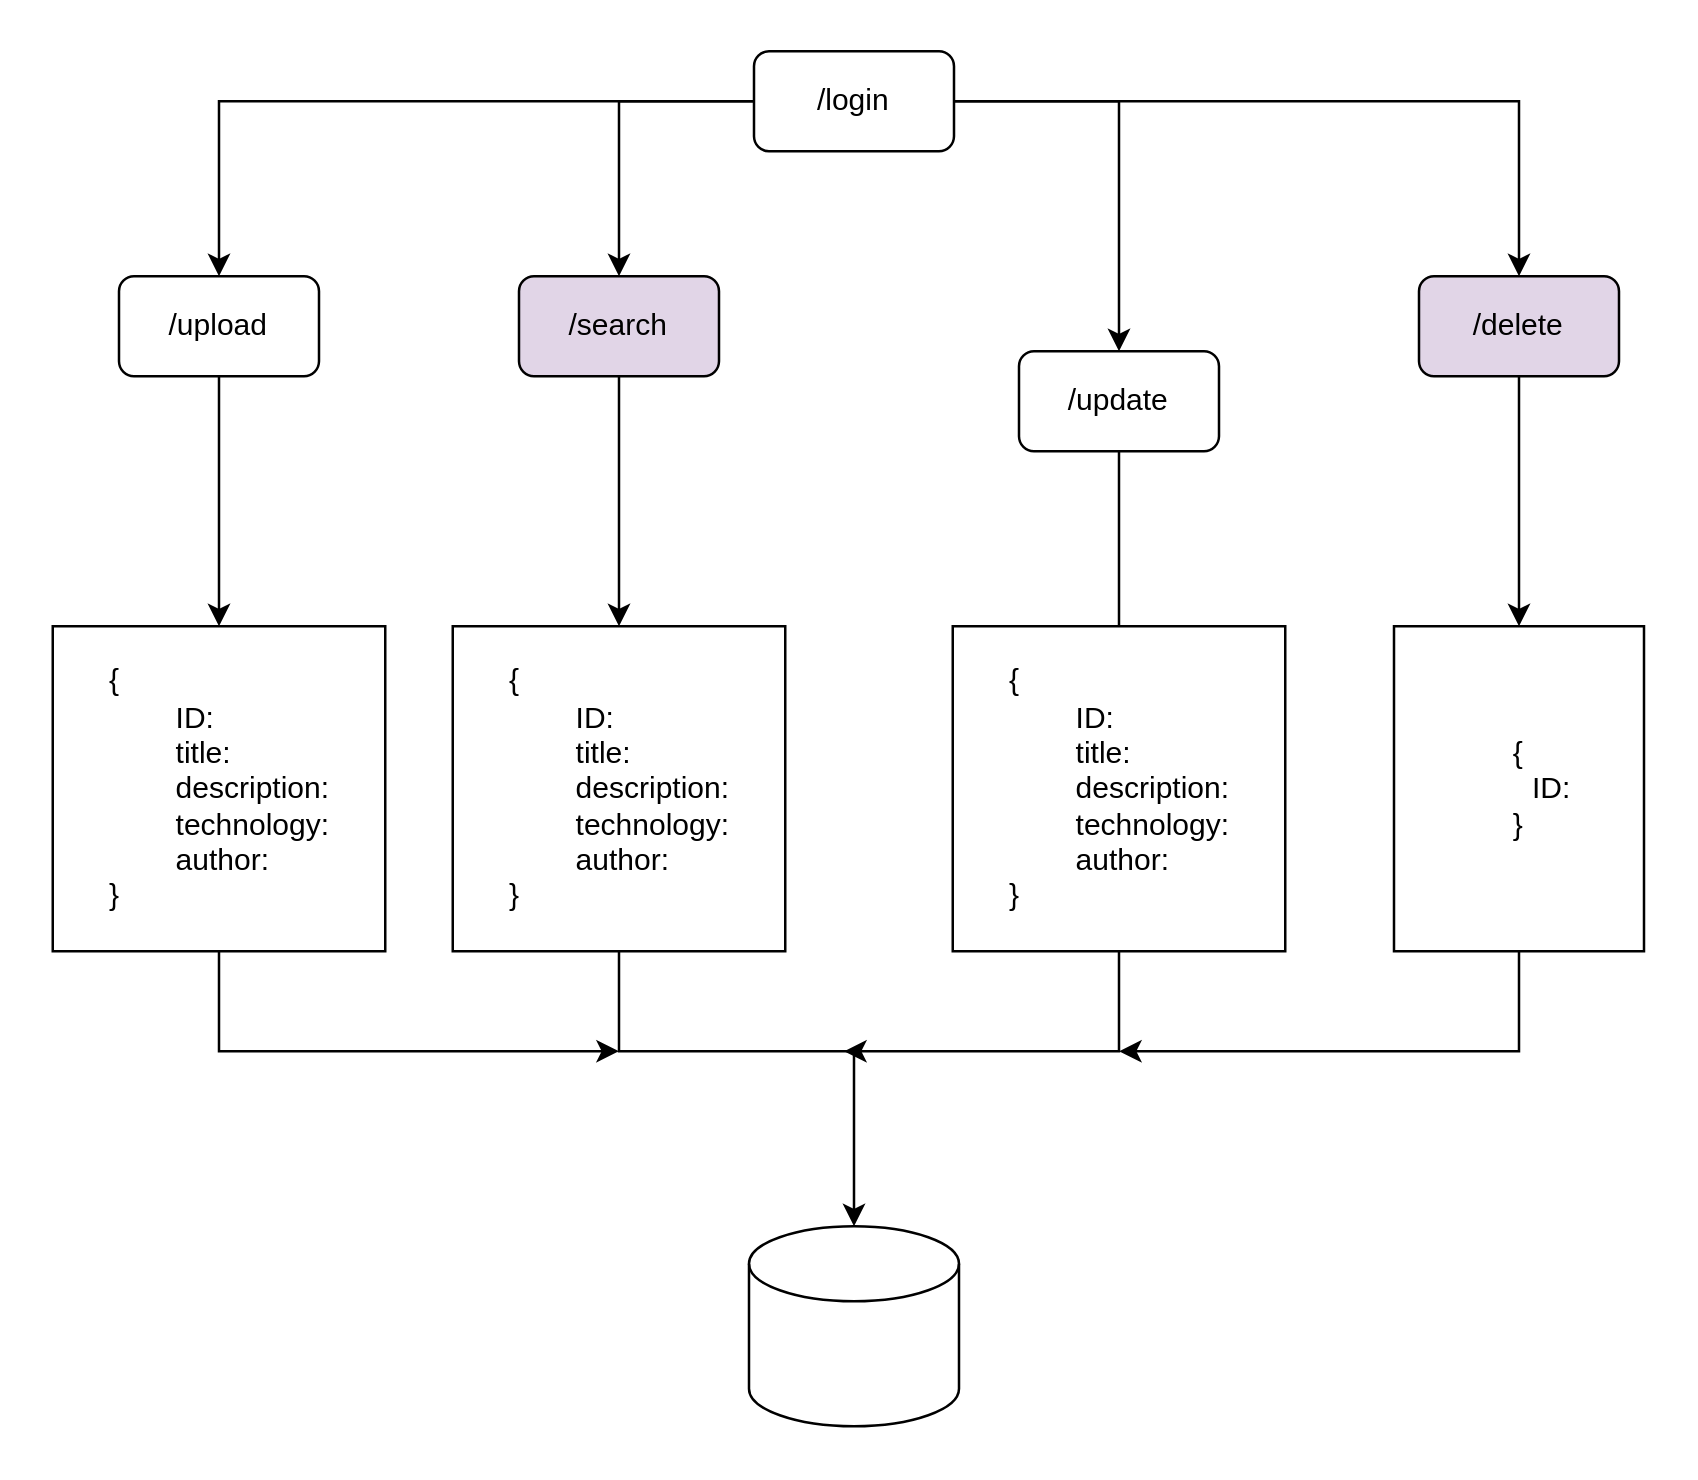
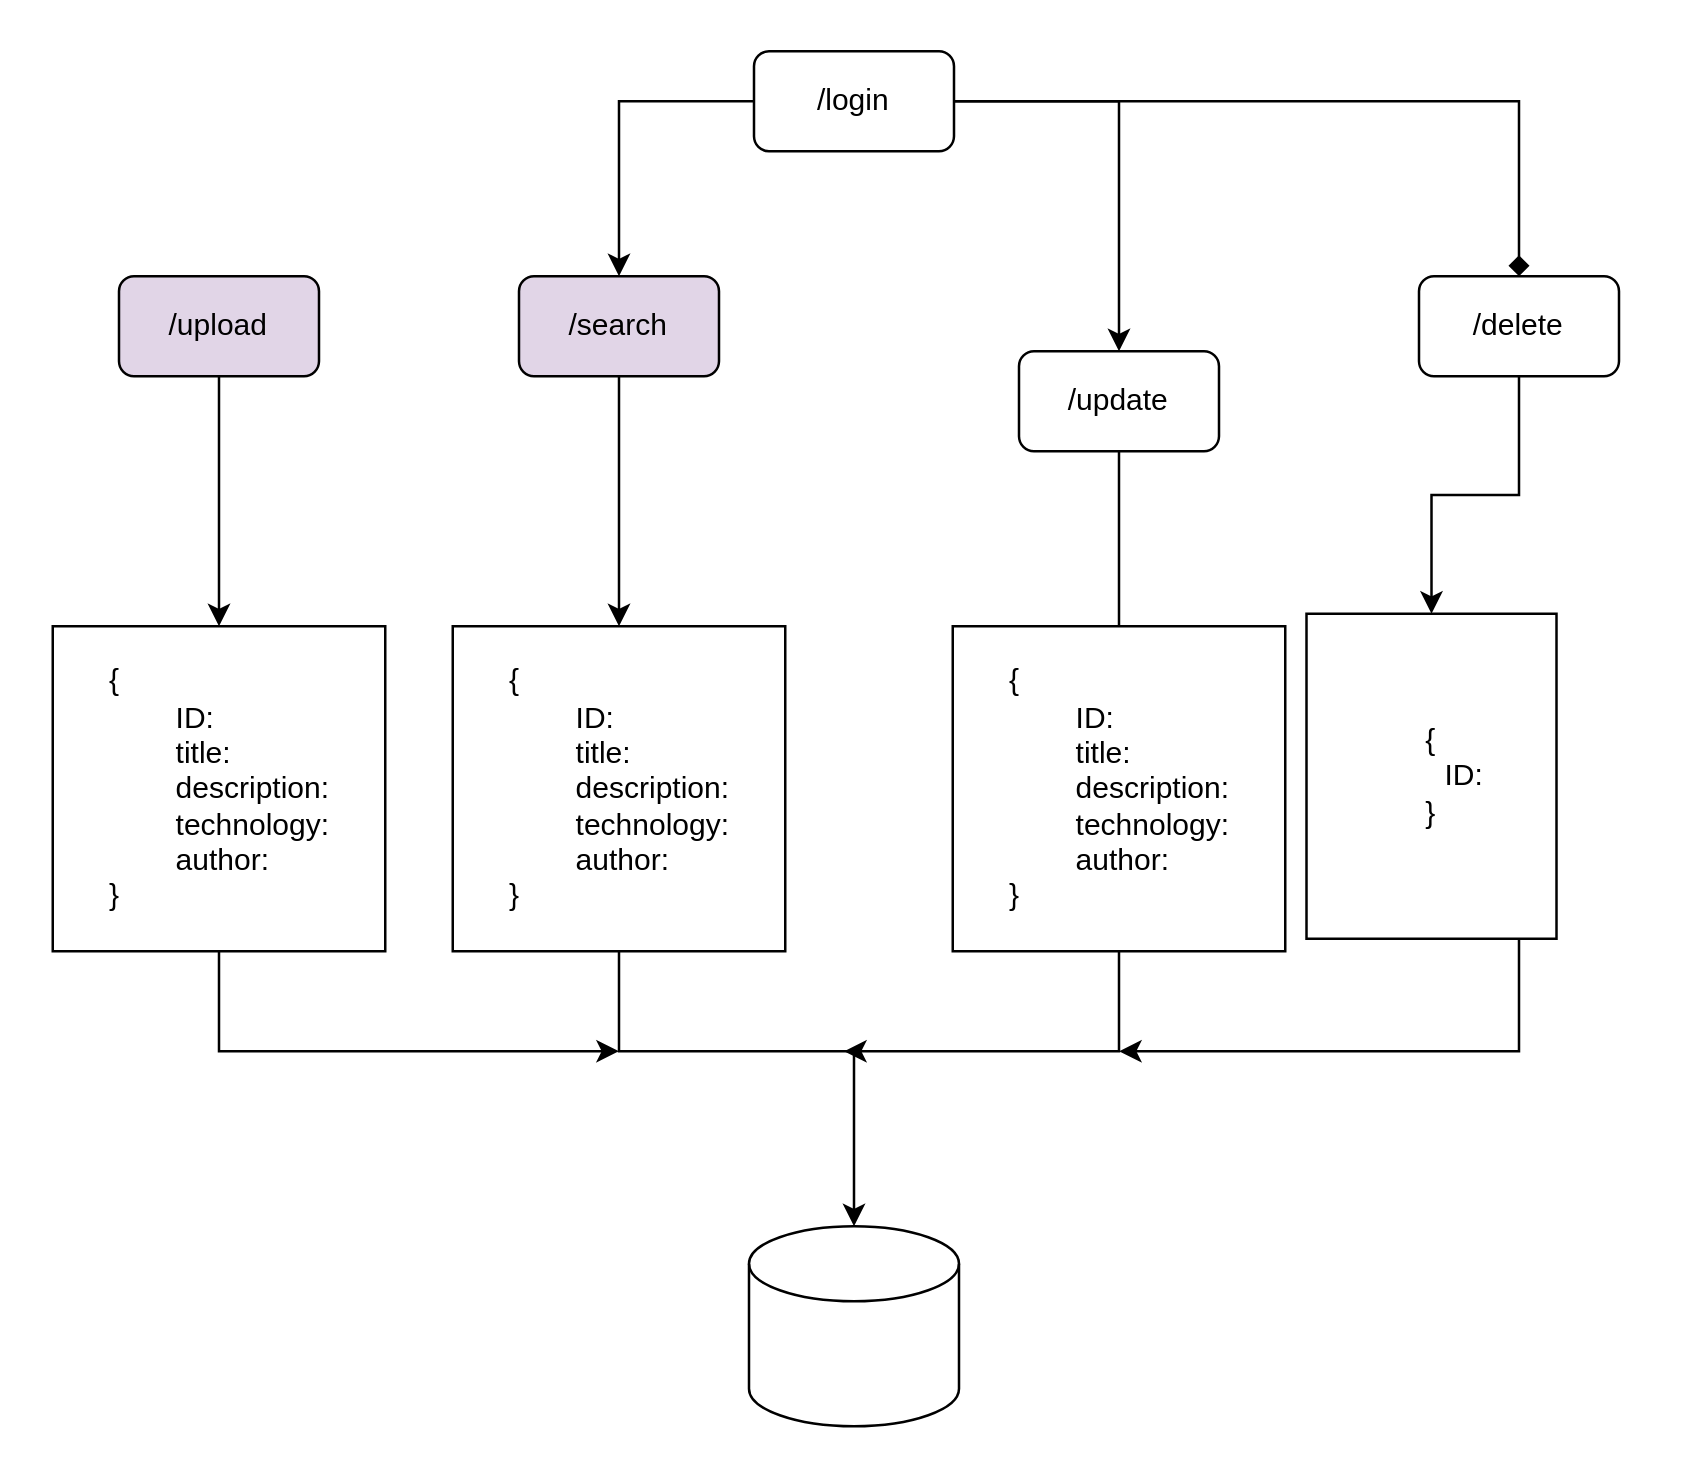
(337, 101) -> none
(1519, 257) -> (1519, 256)
(219, 326) -> (219, 326)
(1519, 326) -> (1519, 326)
(1519, 789) -> (1431, 776)
